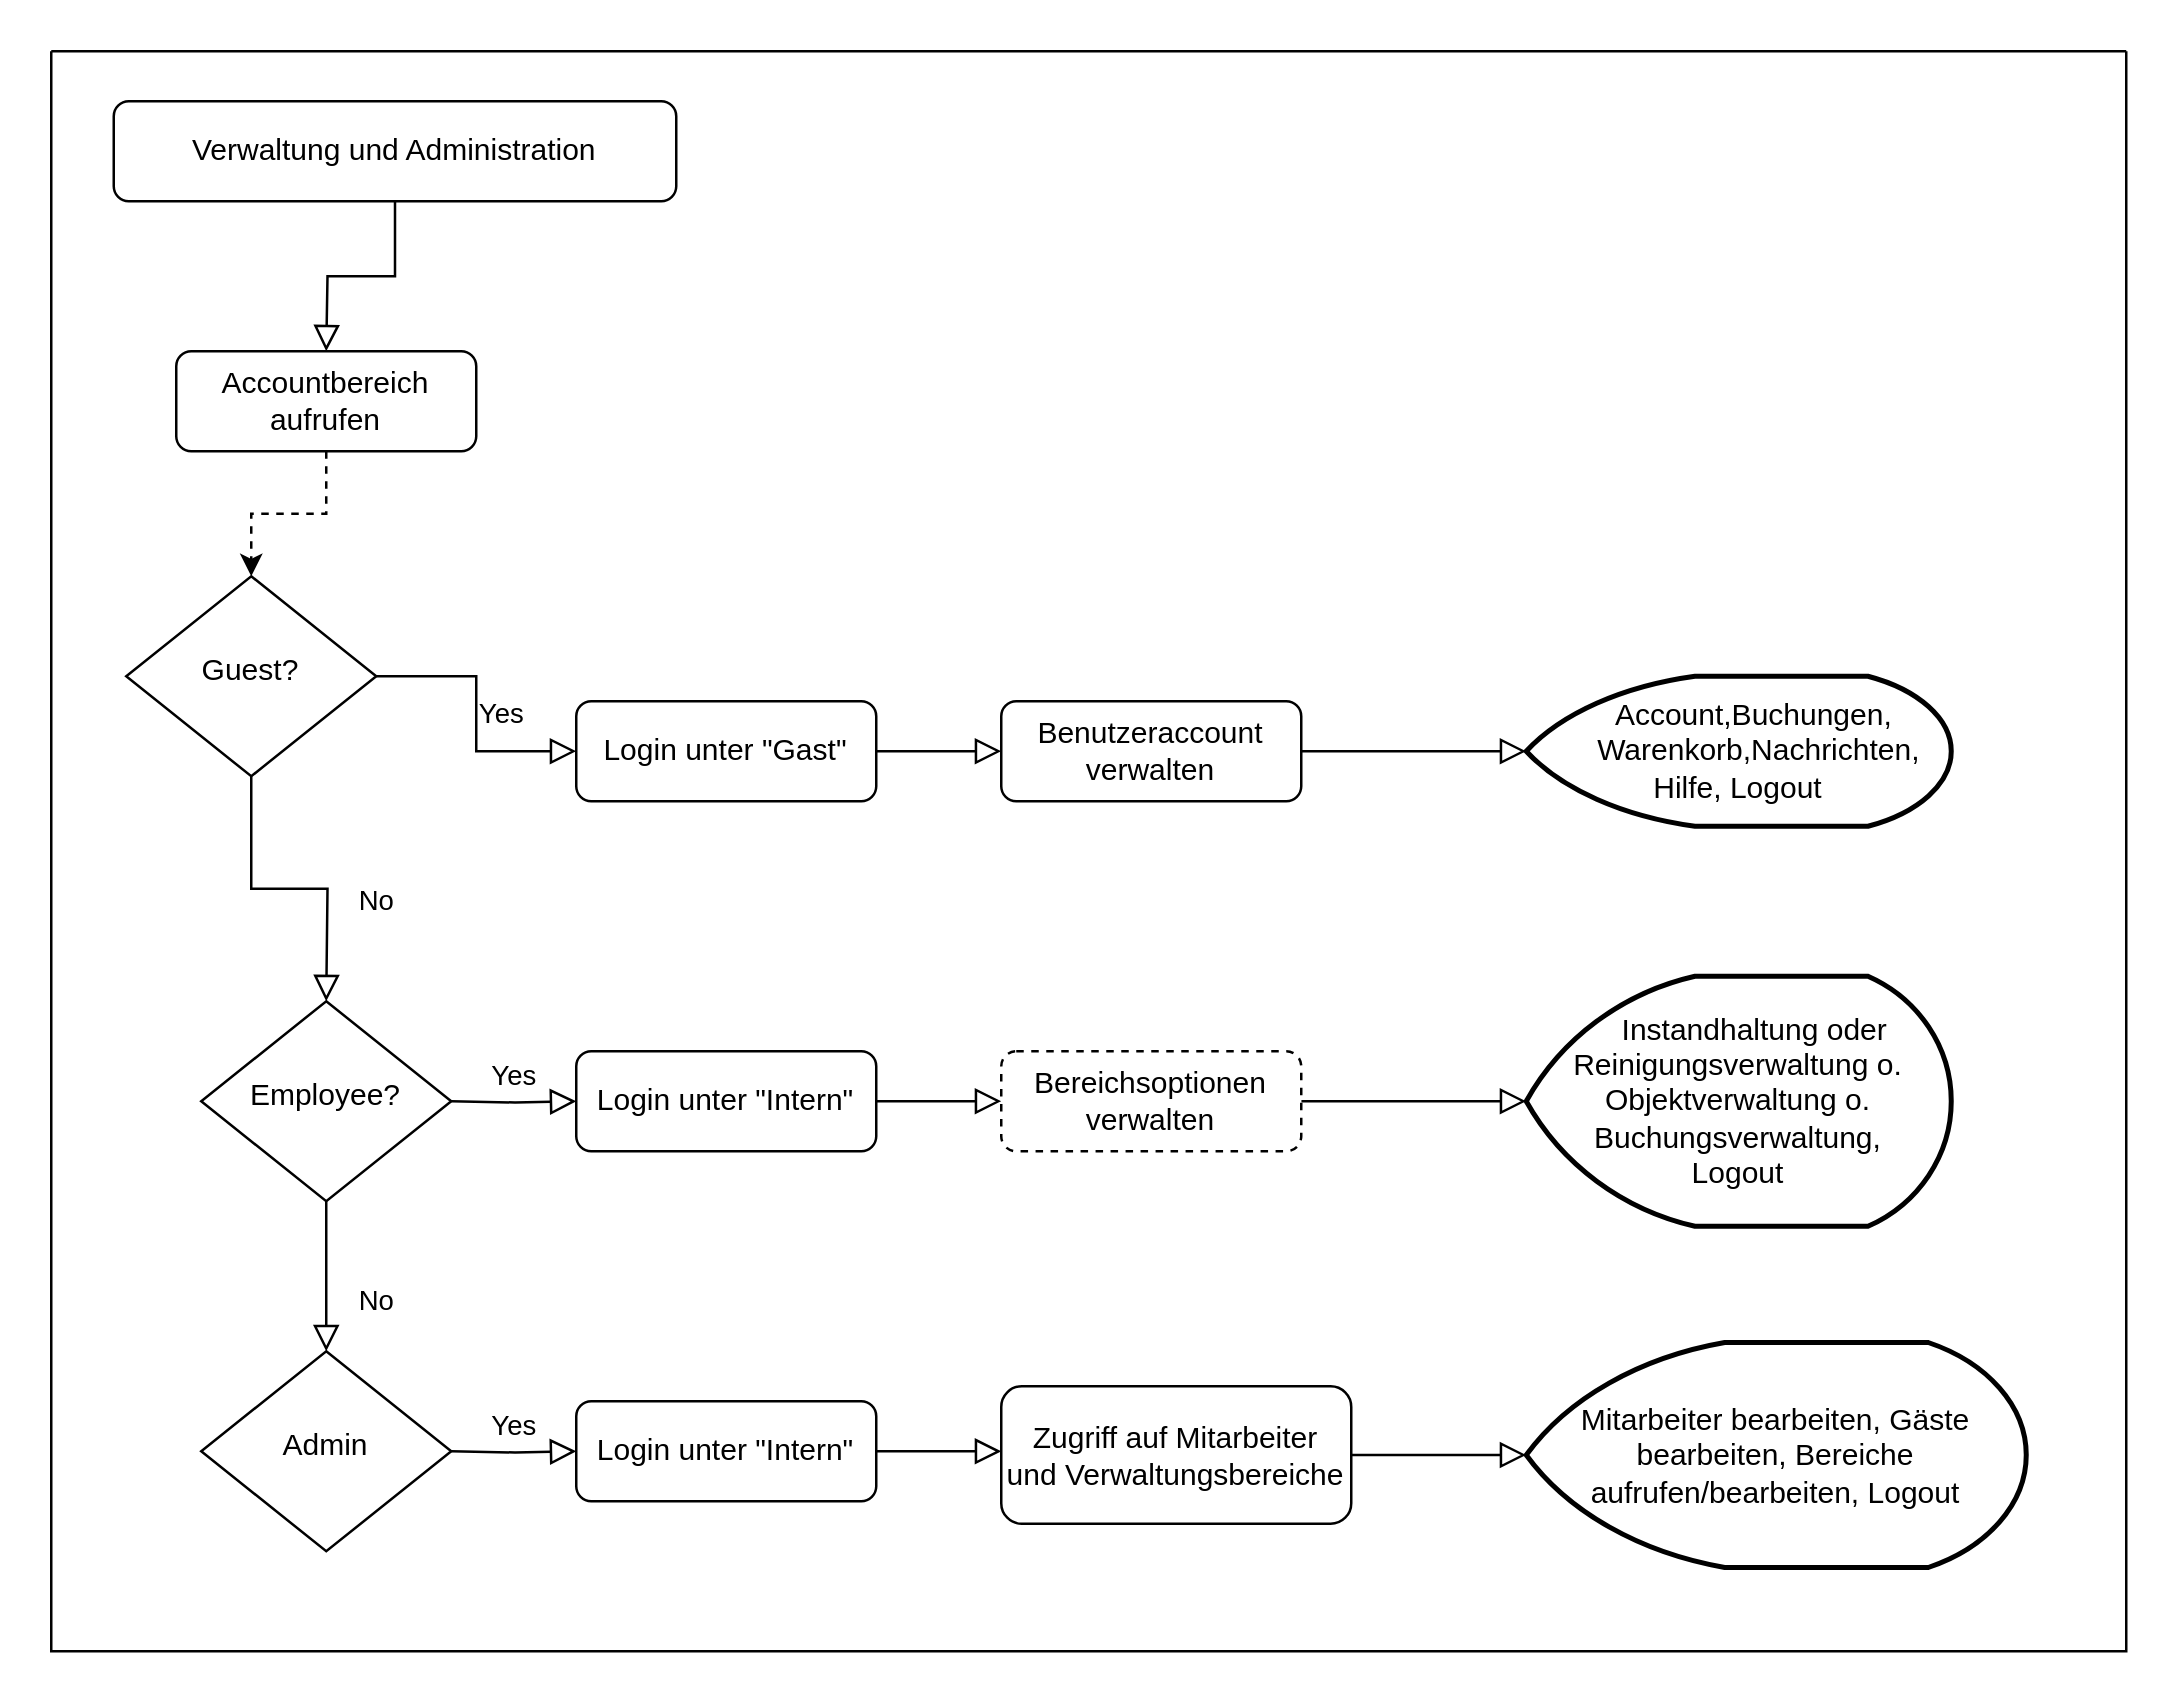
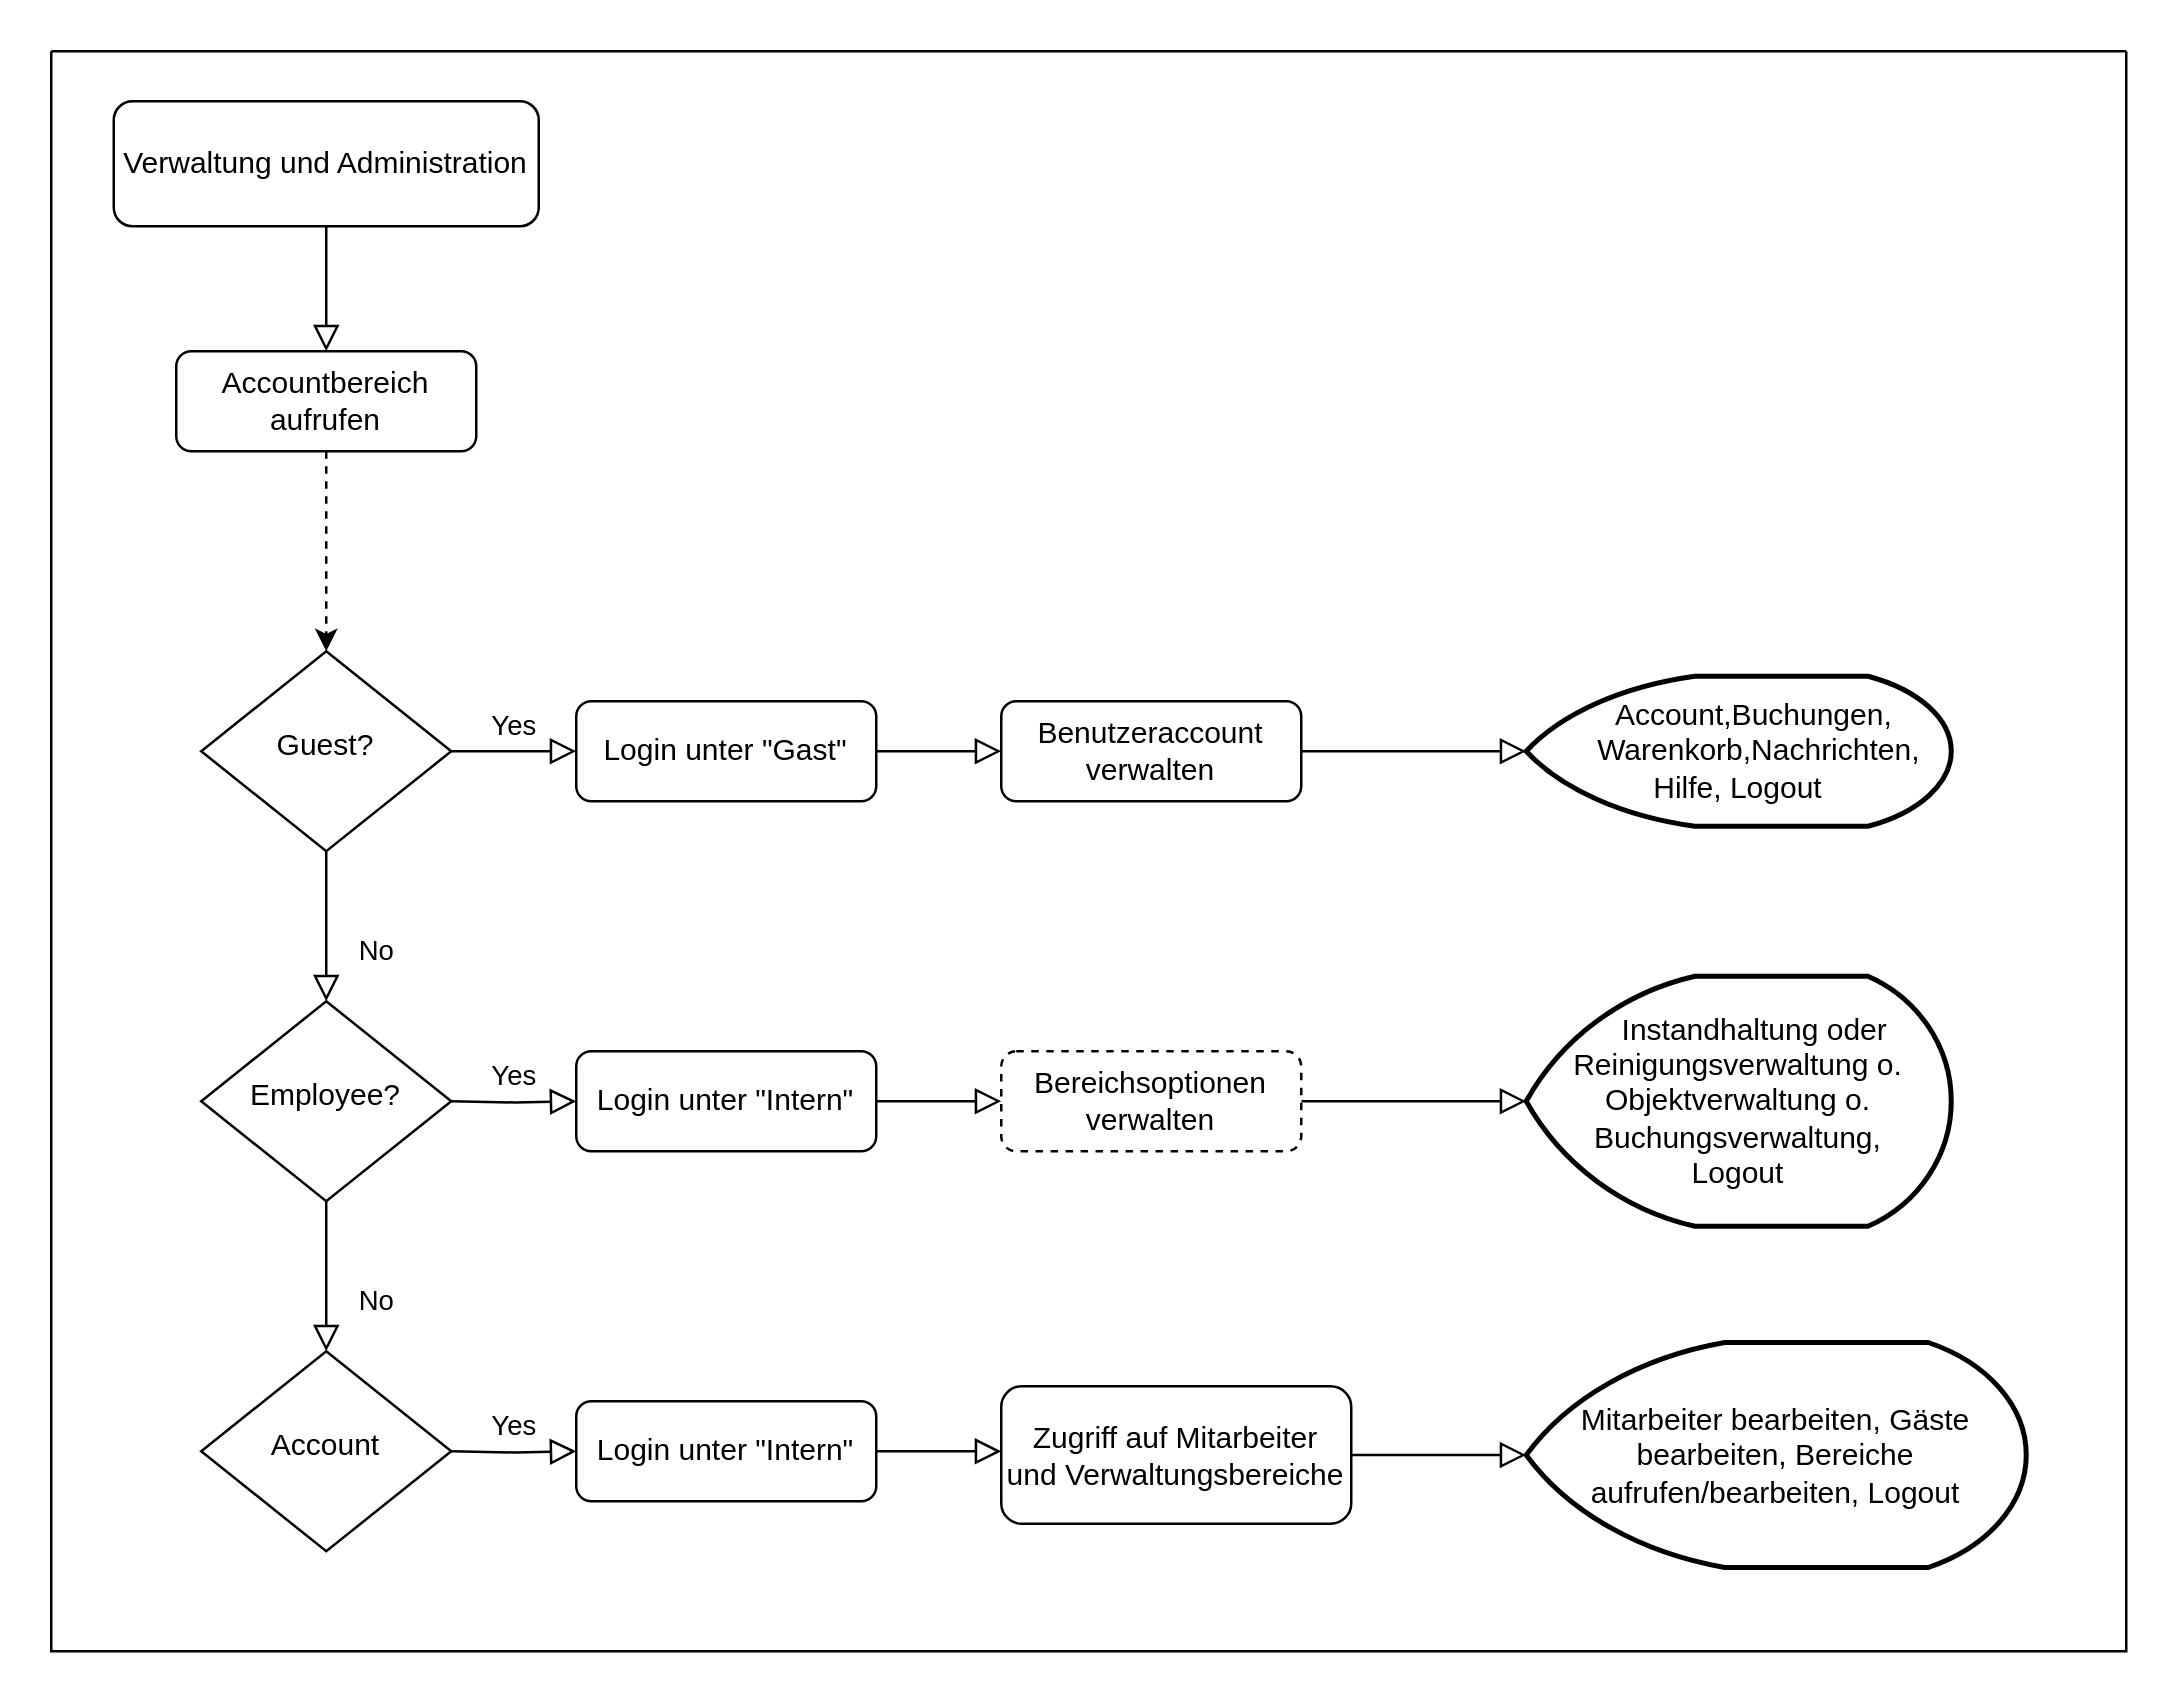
(395, 151) -> (326, 164)
(251, 676) -> (326, 751)
(326, 1446) -> (326, 1446)
